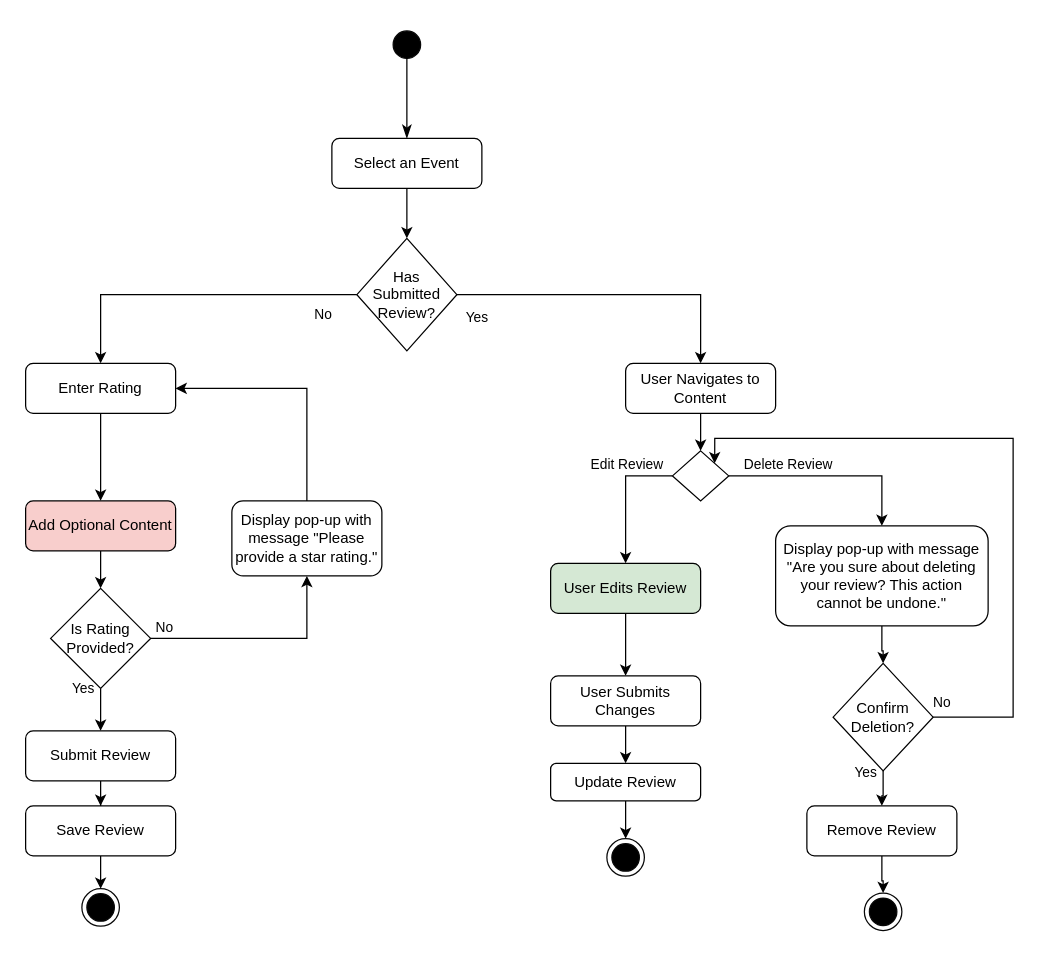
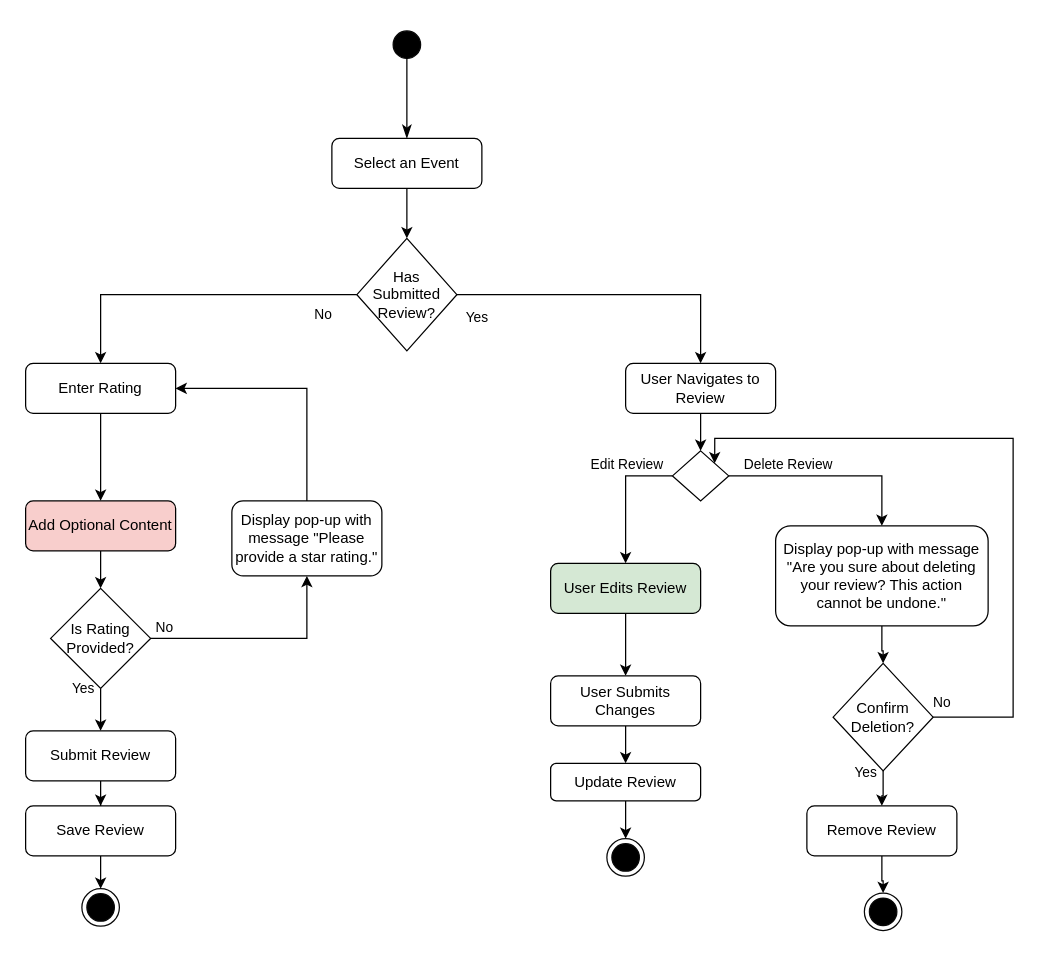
(701, 388) -> (701, 388)
